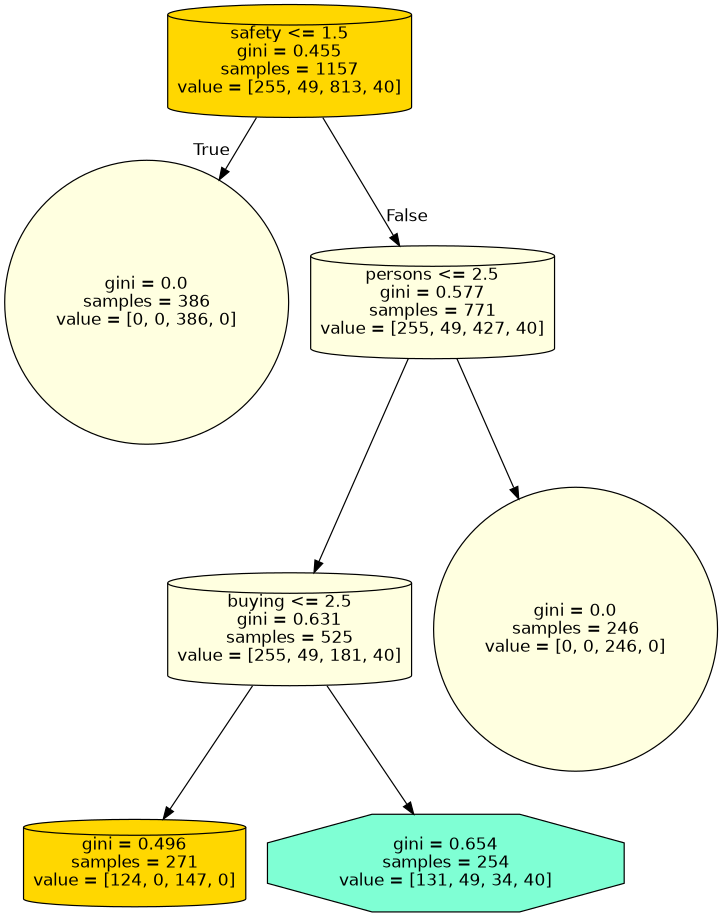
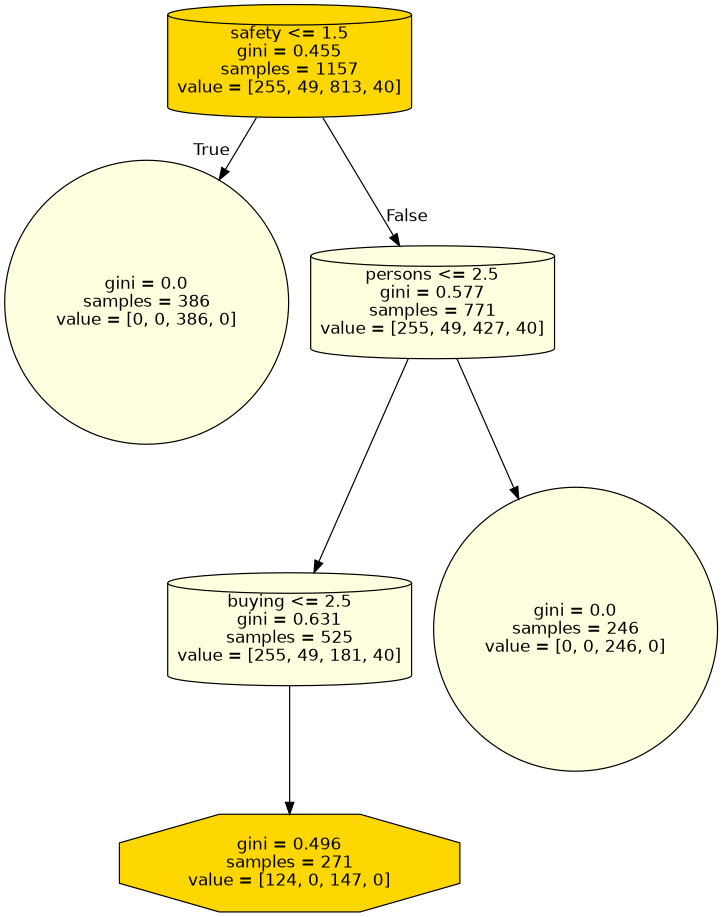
(135, 863) -> (290, 863)
(446, 863) -> none
